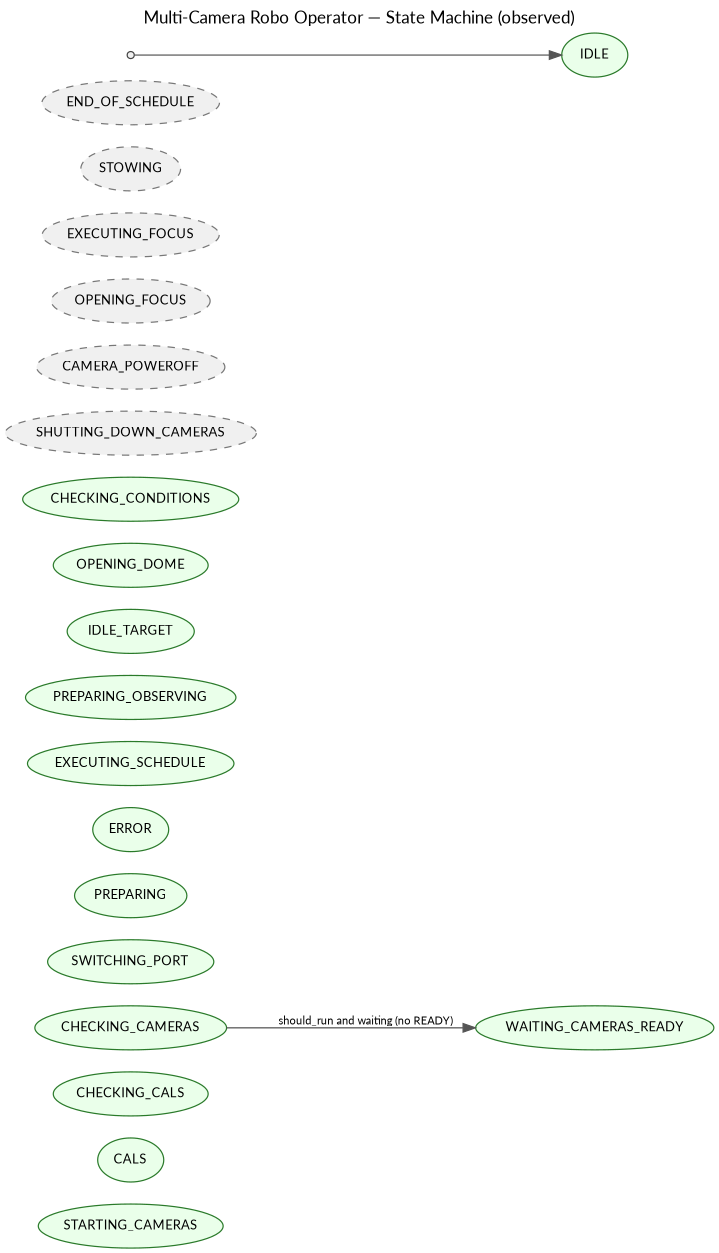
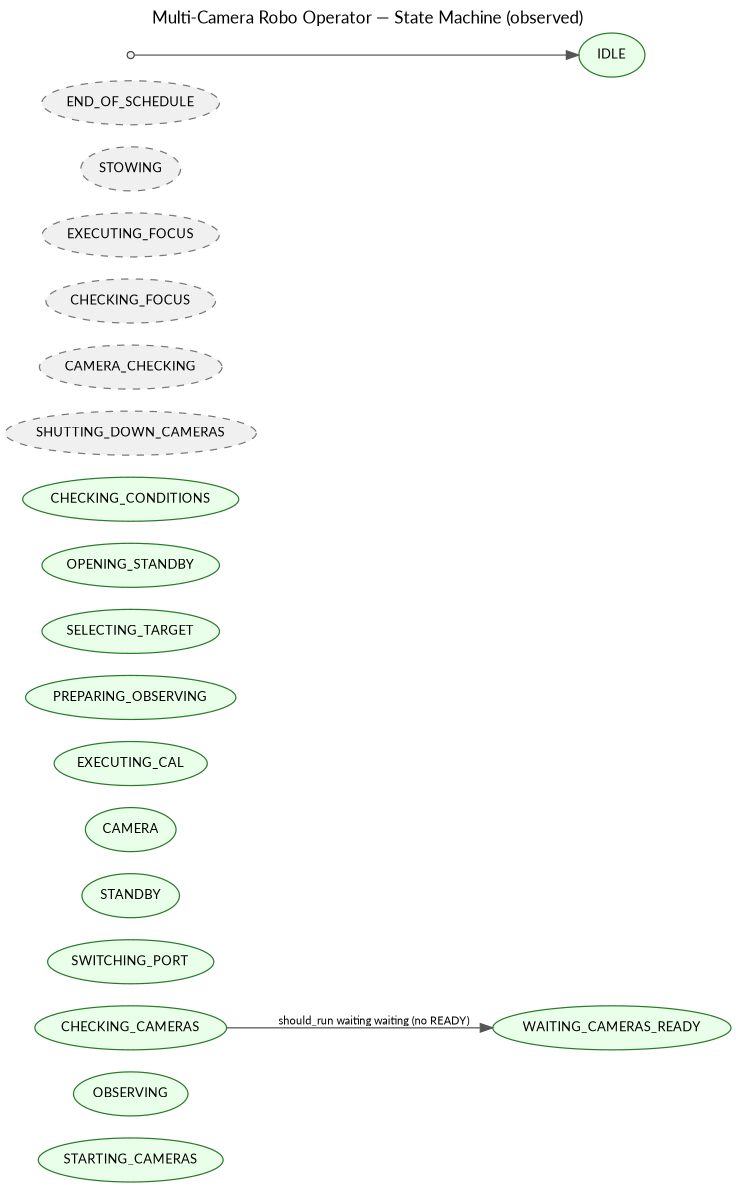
(131, 301) -> (131, 301)
(131, 367) -> (131, 367)
(131, 565) -> (131, 565)
(131, 631) -> (131, 631)
(131, 764) -> (131, 764)
(131, 830) -> (131, 830)
(131, 896) -> (131, 896)
(366, 1022) -> (375, 1022)
(131, 1094) -> none
(131, 1160) -> (131, 1094)
